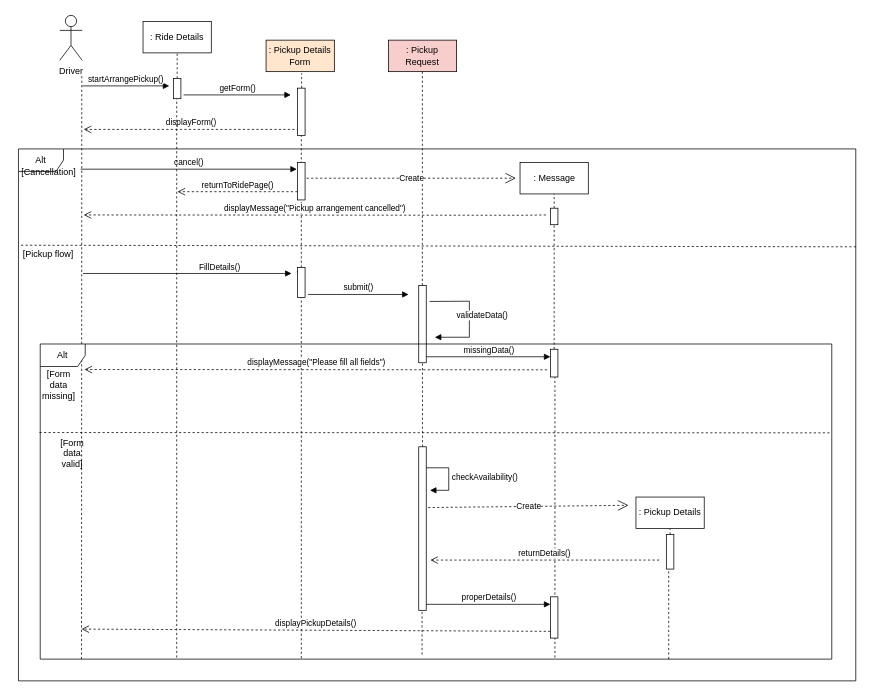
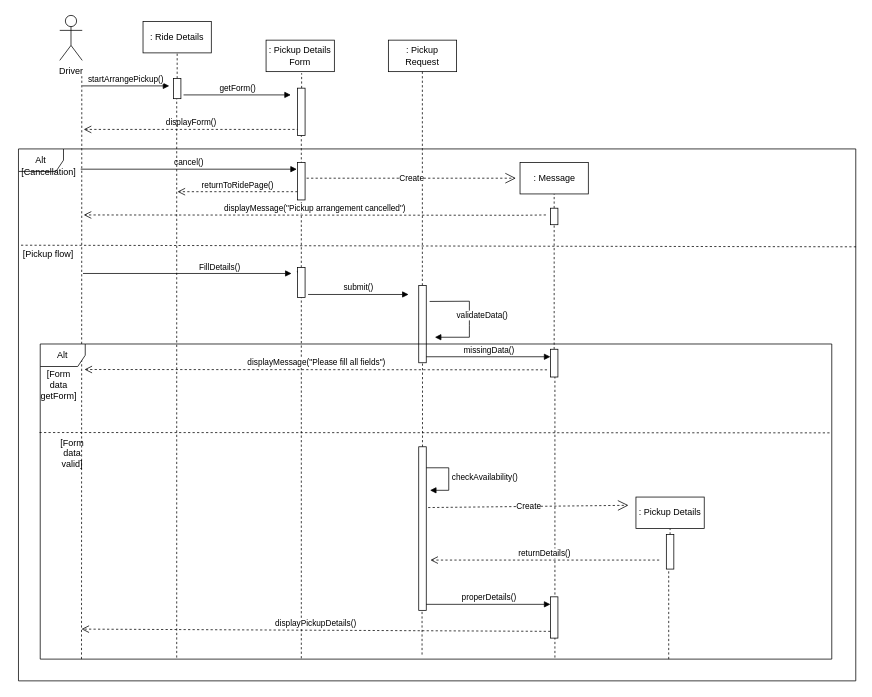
(300, 56) -> (300, 56)
(422, 56) -> (422, 56)
(59, 385) -> (59, 385)
